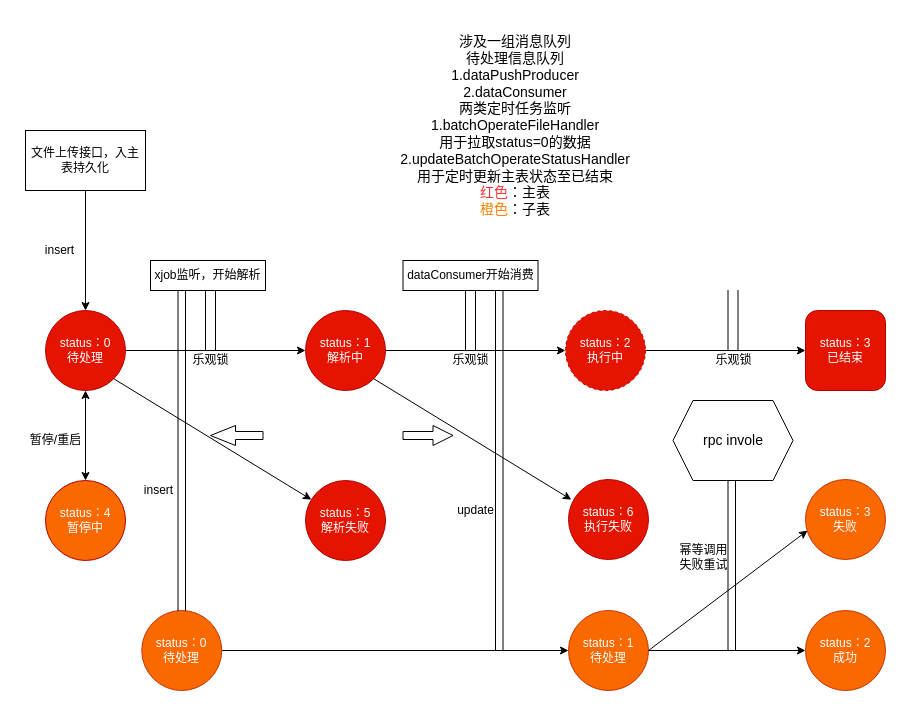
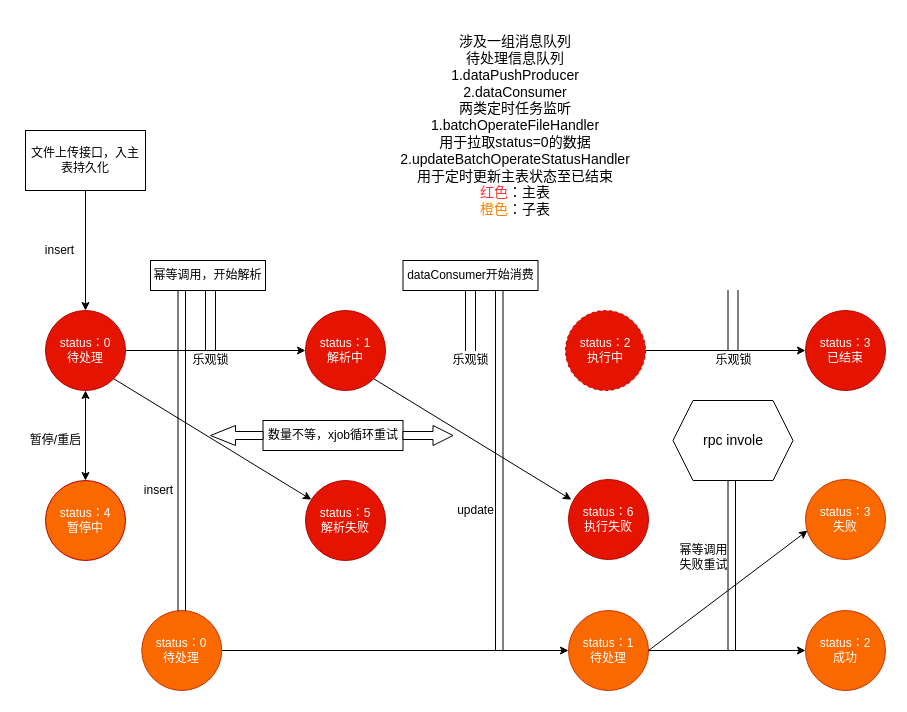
(208, 276) -> (208, 276)
(518, 351) -> none
(846, 351) -> (846, 351)
none -> (333, 436)
